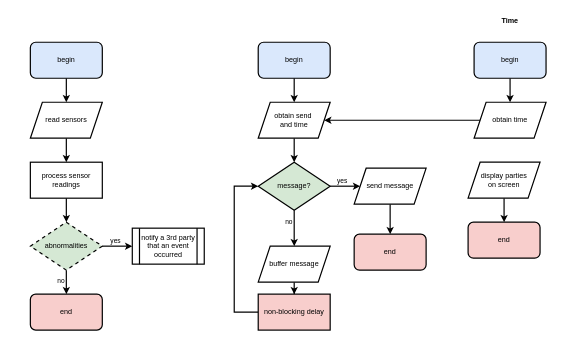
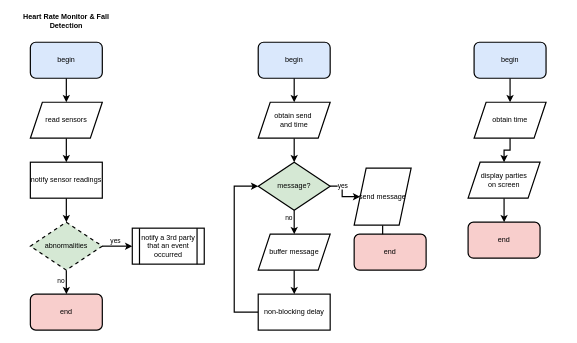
none -> (66, 21)
(510, 21) -> none
(405, 120) -> (510, 150)
(66, 180) -> (66, 180)
(390, 186) -> (383, 197)
(294, 264) -> (294, 252)
(294, 312) -> (294, 312)
